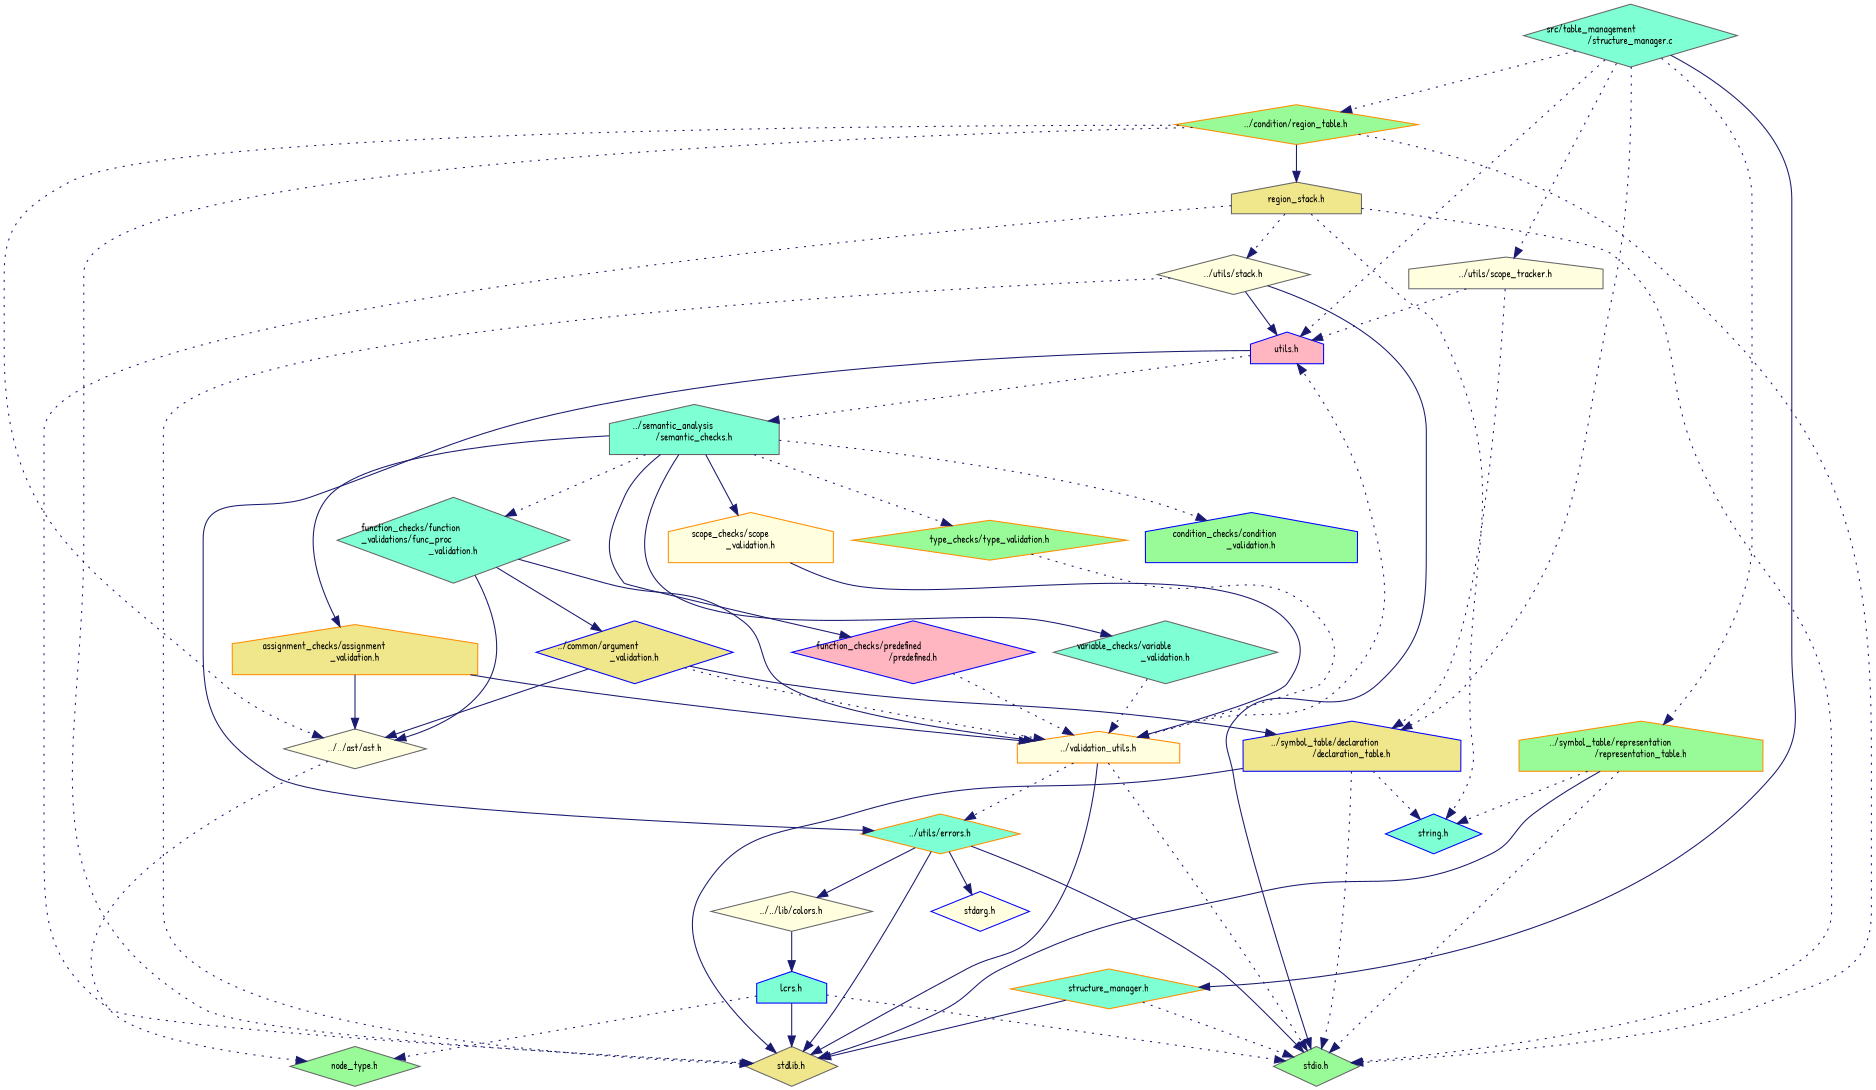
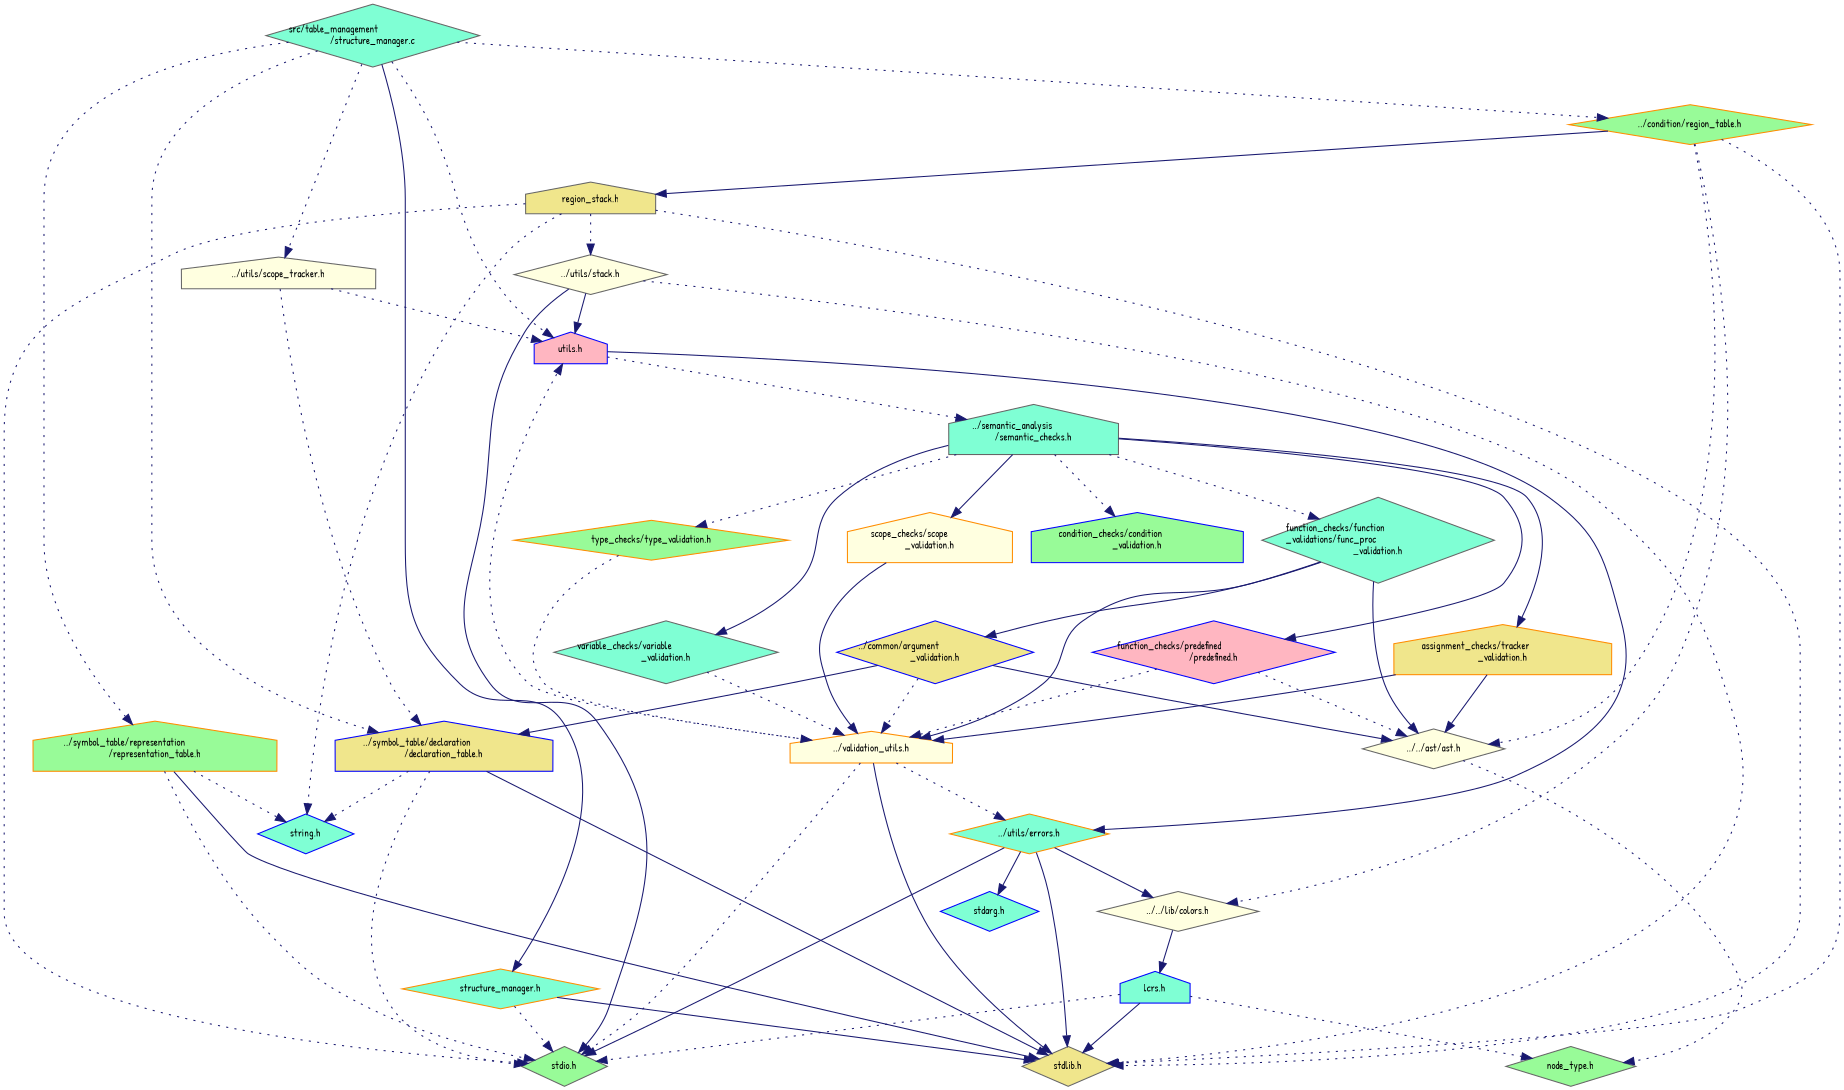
(355, 652) -> (1503, 652)
(1869, 670) -> (1678, 657)
none -> (1328, 702)
(980, 911) -> (990, 911)
